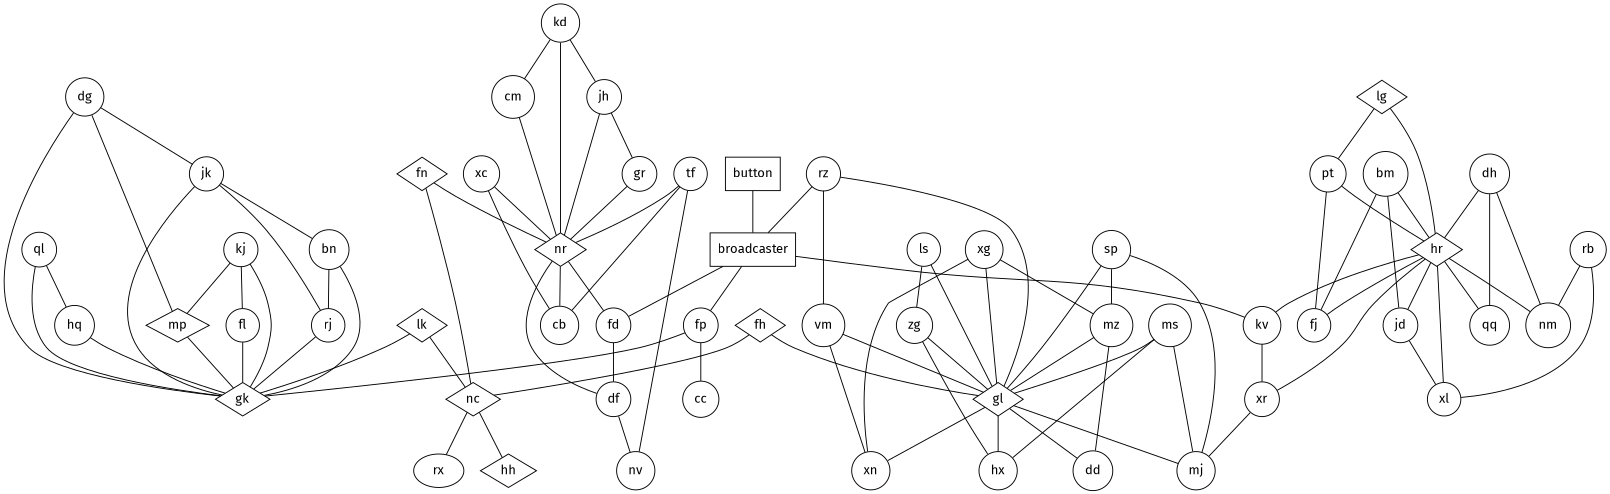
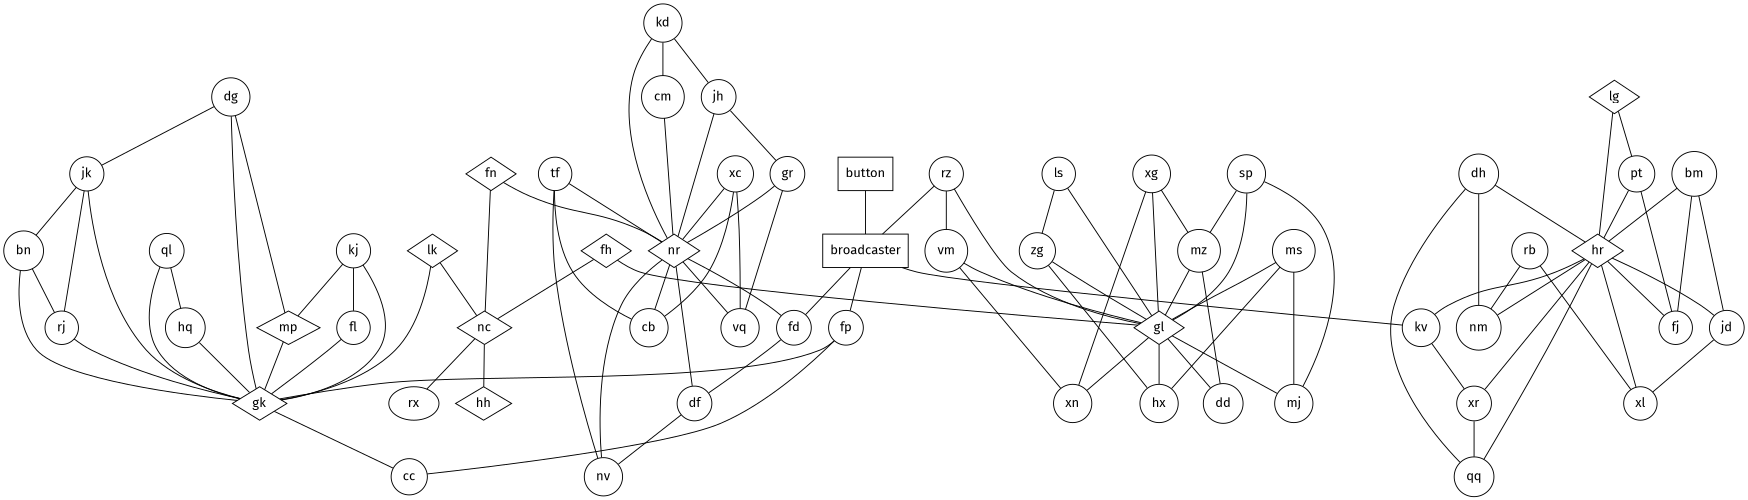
none -> (740, 328)
none -> (607, 350)
(1230, 434) -> (1474, 439)
none -> (334, 440)
